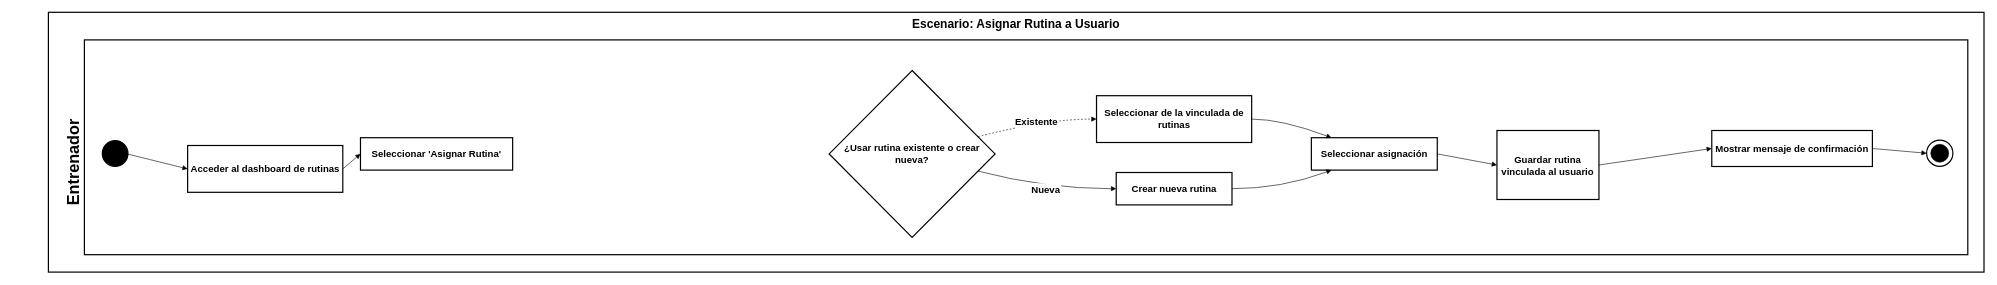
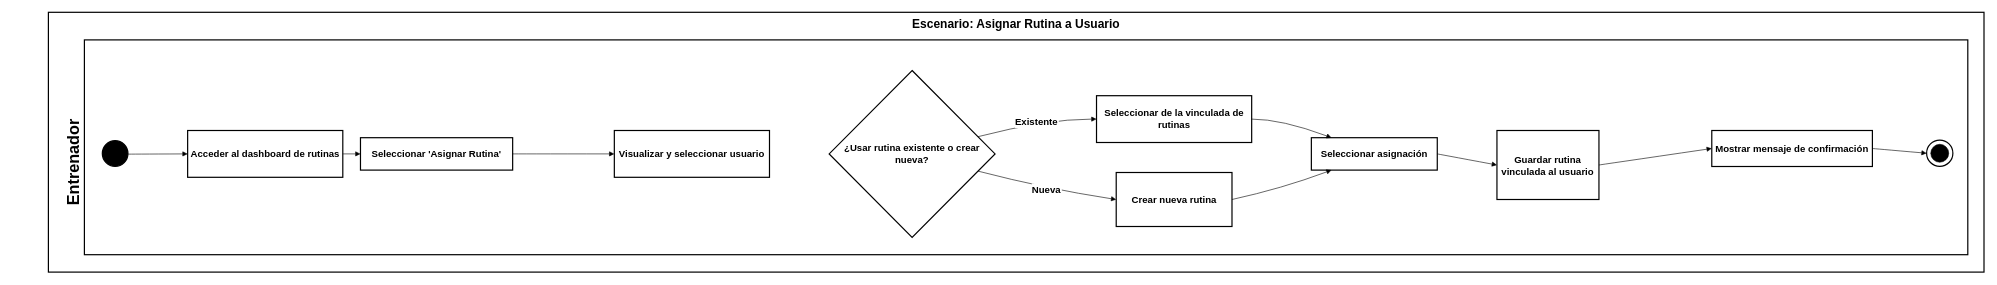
(997, 132) -> (997, 132)
none -> (608, 154)
none -> (692, 154)
(265, 169) -> (265, 154)
(1174, 189) -> (1174, 200)
